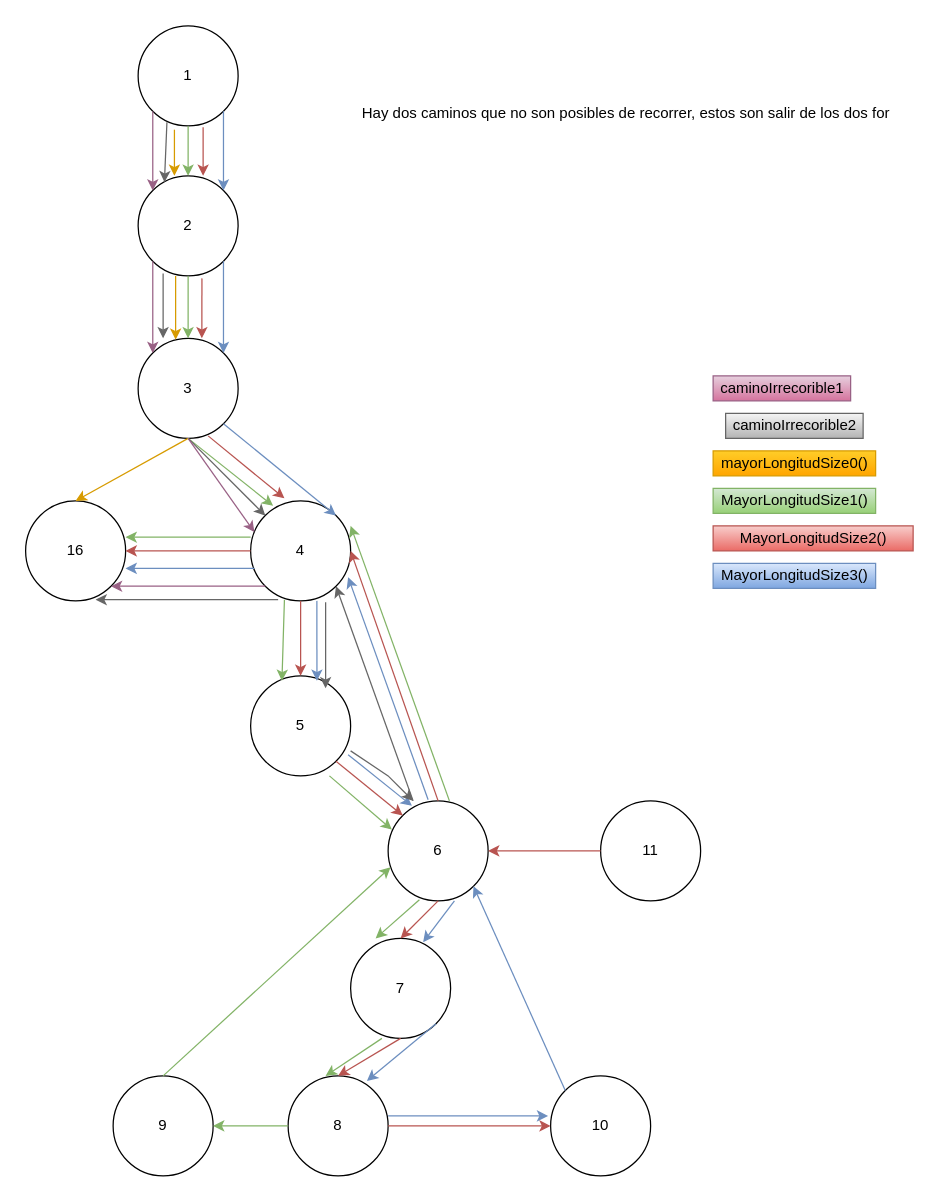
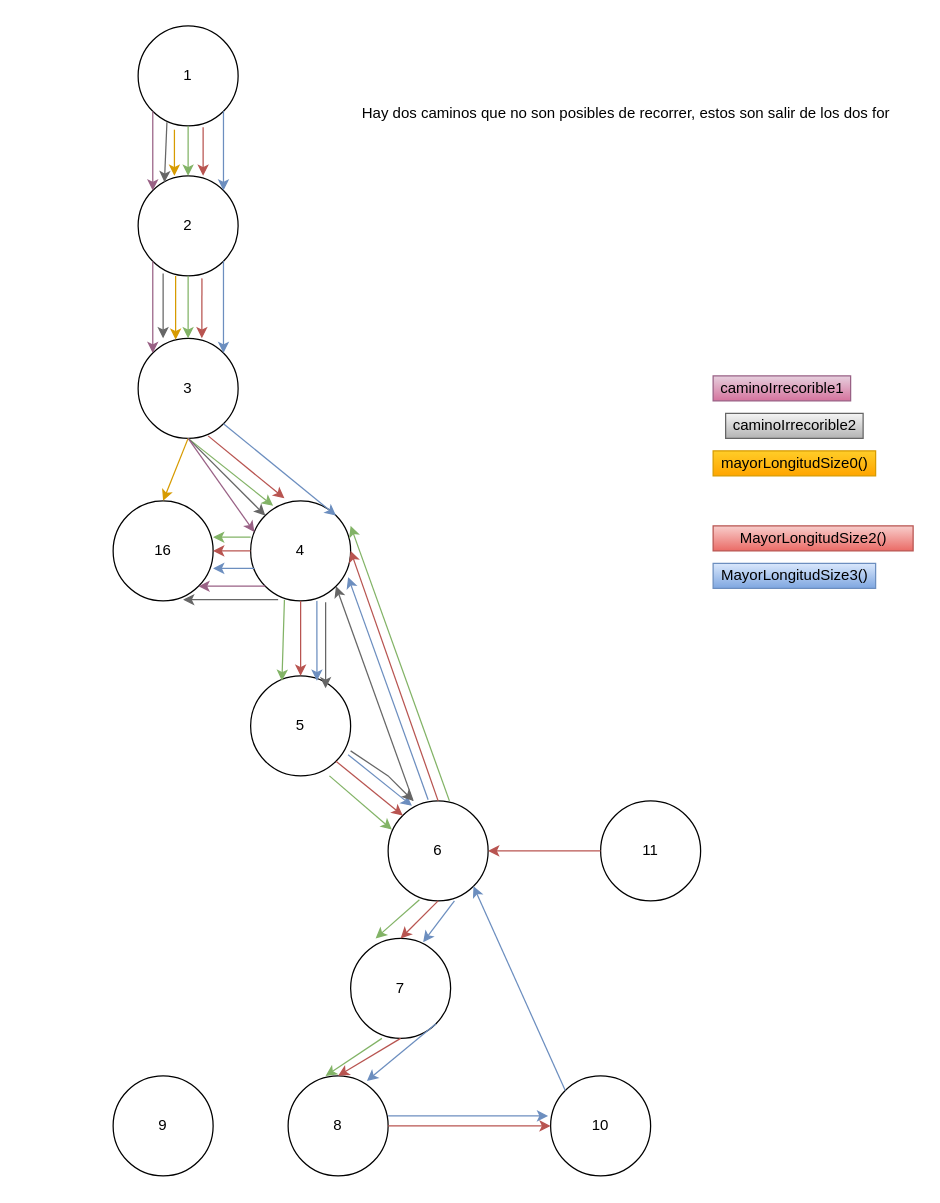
(794, 501) -> none
(76, 551) -> (163, 551)
(274, 974) -> none
(255, 1126) -> none
